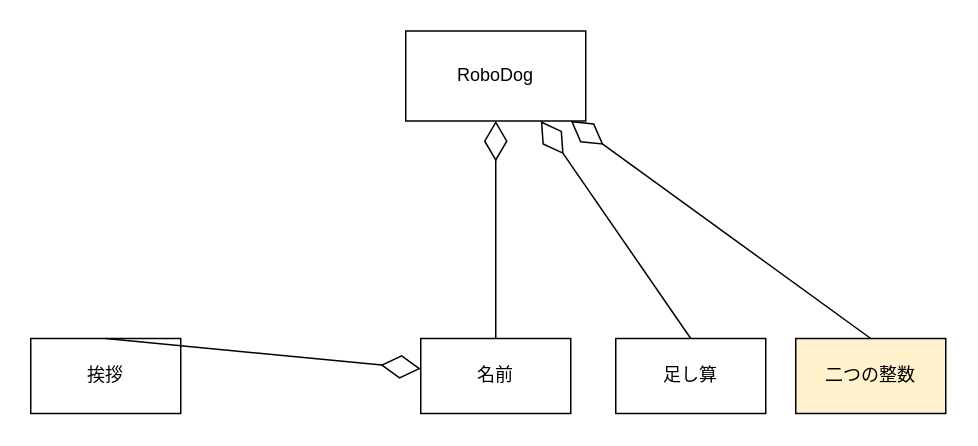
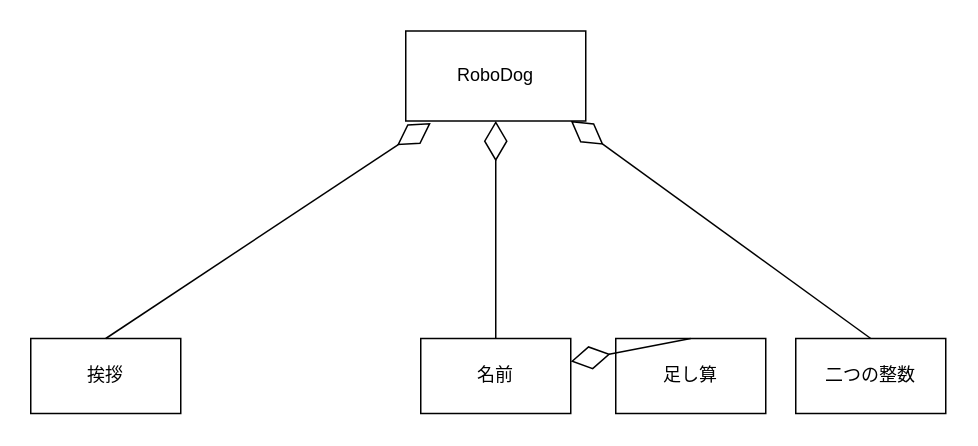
(627, 246) -> (650, 346)
(243, 351) -> (252, 242)
(871, 376) -> (871, 376)
